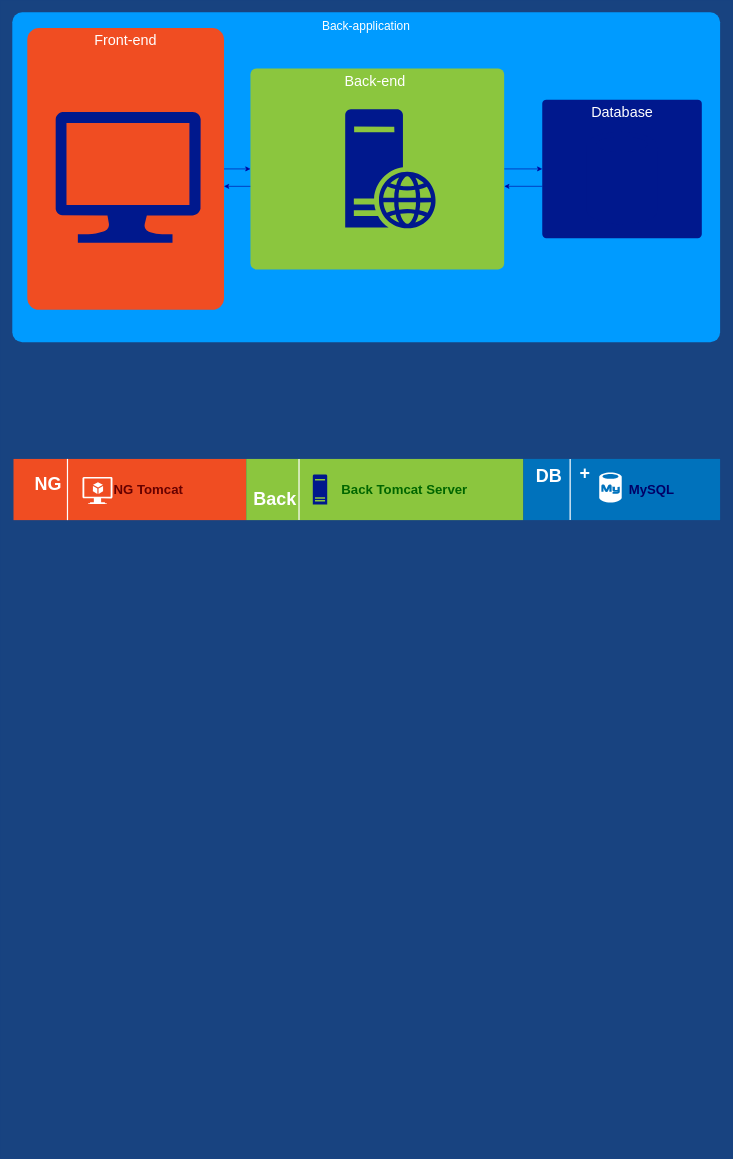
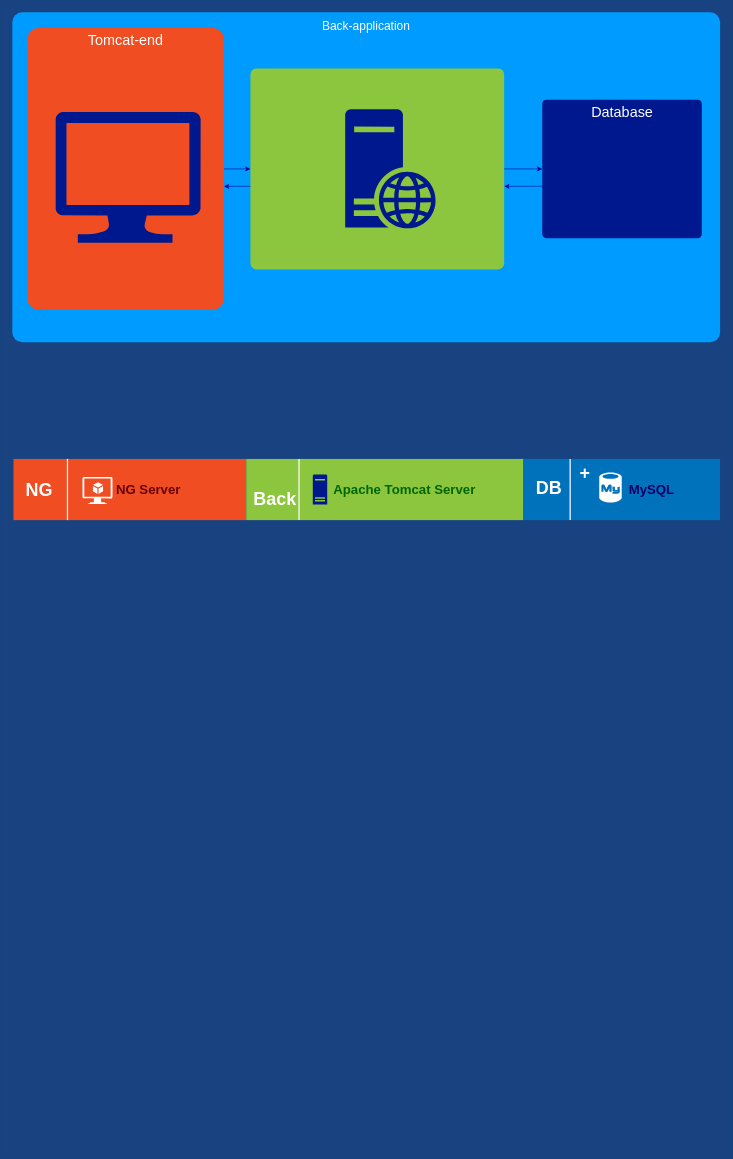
(126, 36) -> (126, 36)
(375, 82) -> none
(549, 476) -> (549, 488)
(48, 484) -> (39, 490)
(149, 488) -> (149, 488)
(405, 488) -> (405, 488)
